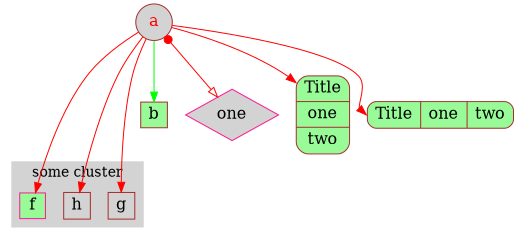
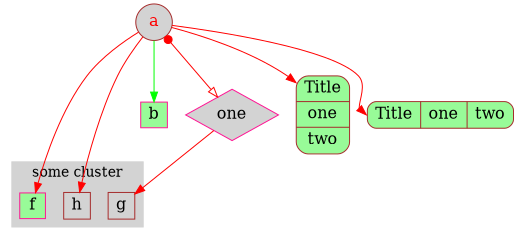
(126, 109) -> (178, 159)
(154, 115) -> (154, 115)
